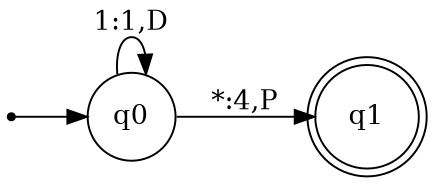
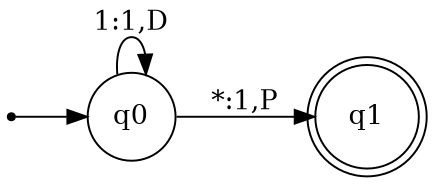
(245, 102) -> (245, 102)
